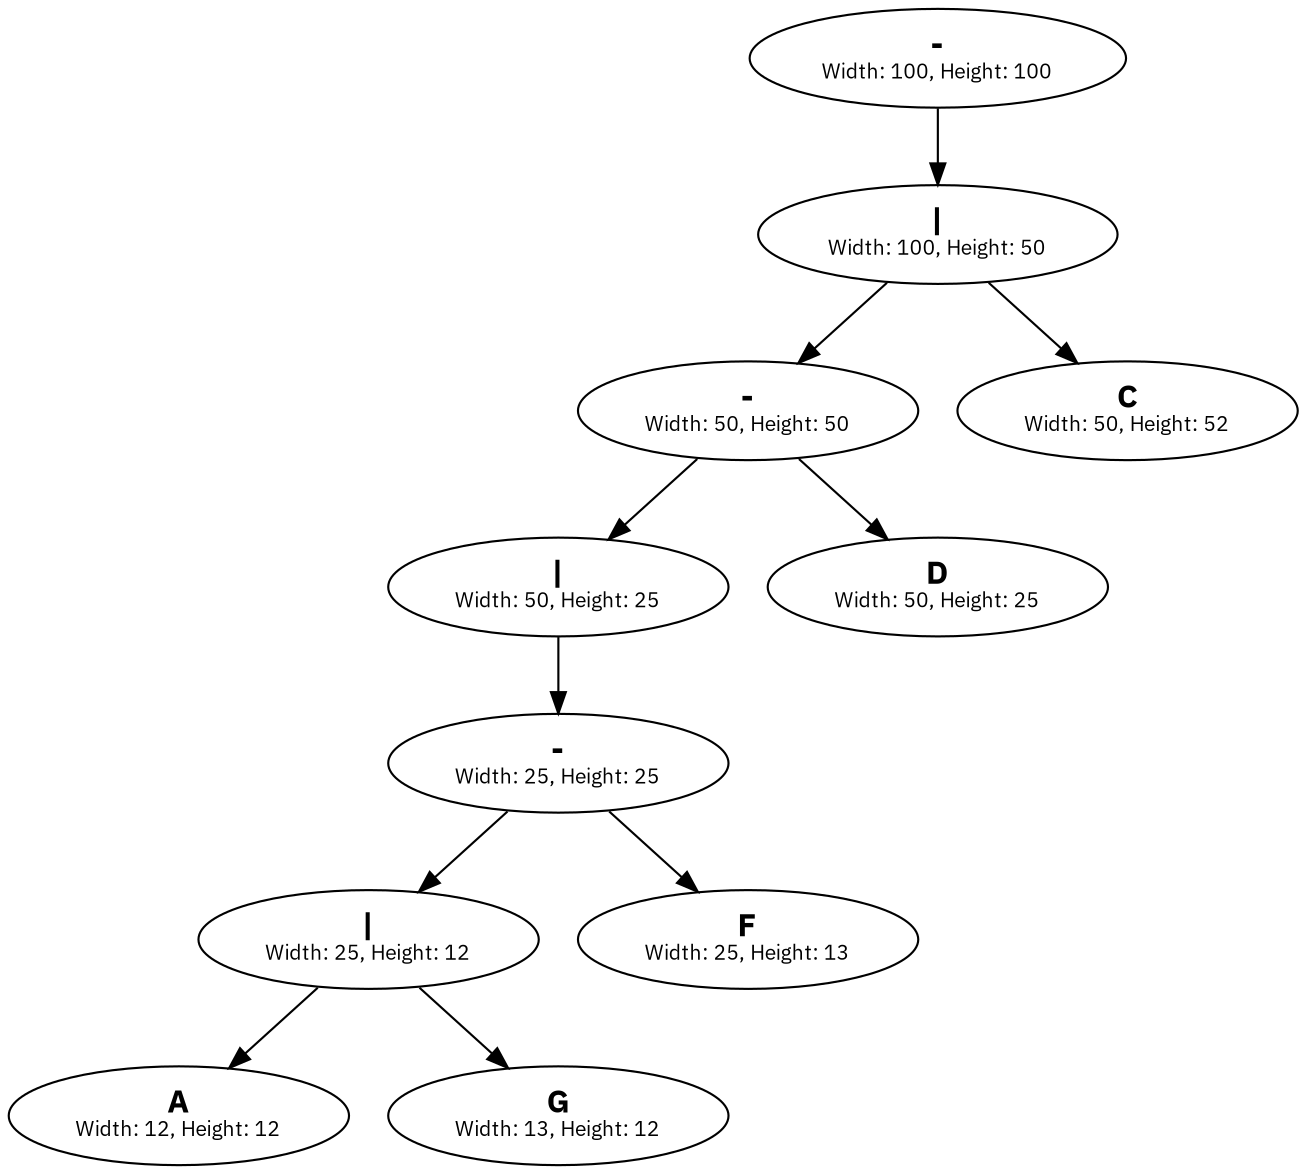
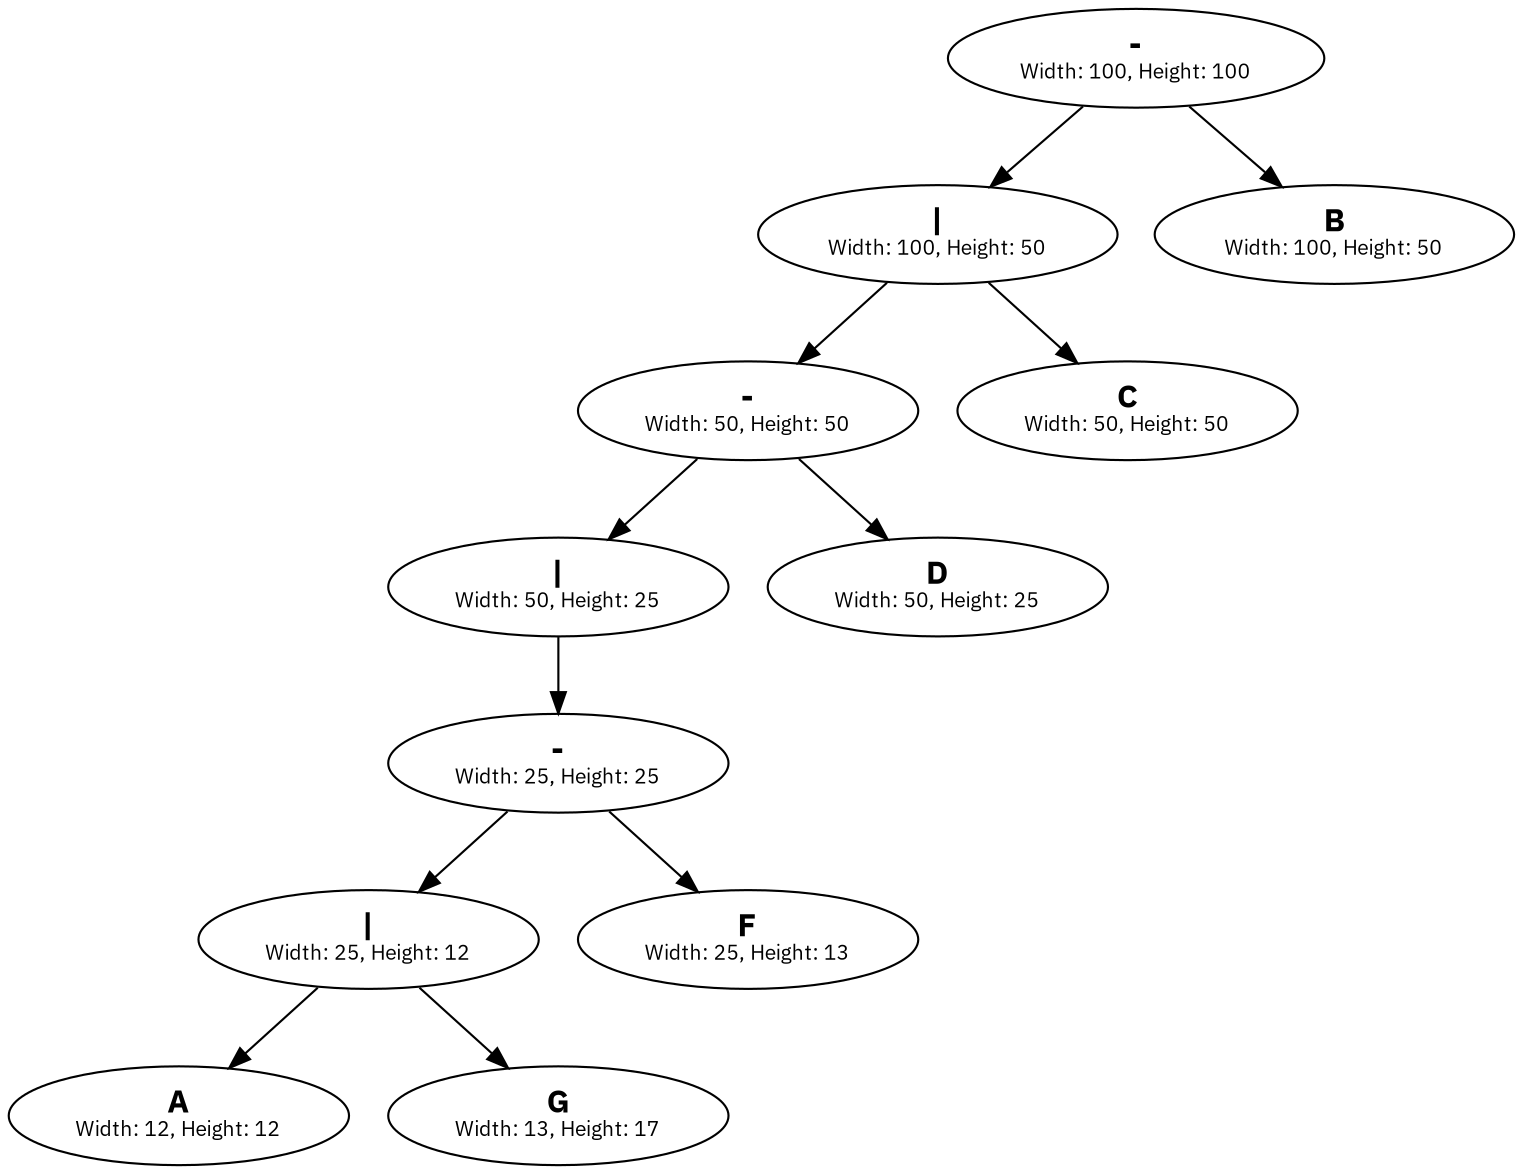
none -> (1334, 235)
(1128, 425) -> (1128, 425)
(558, 1130) -> (558, 1130)
